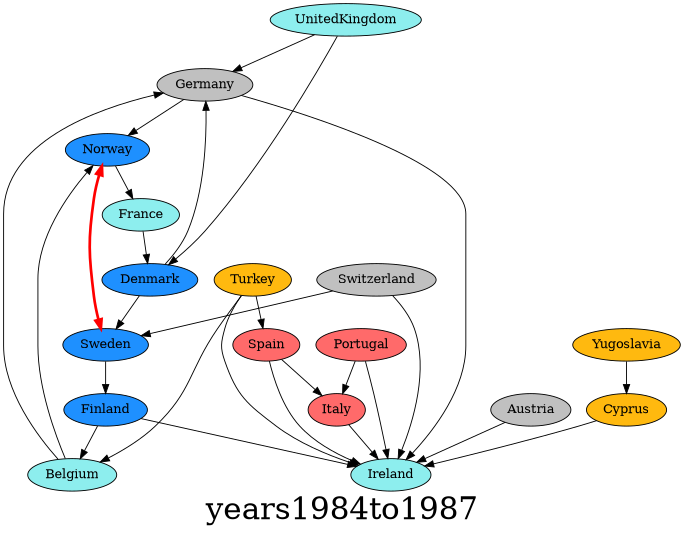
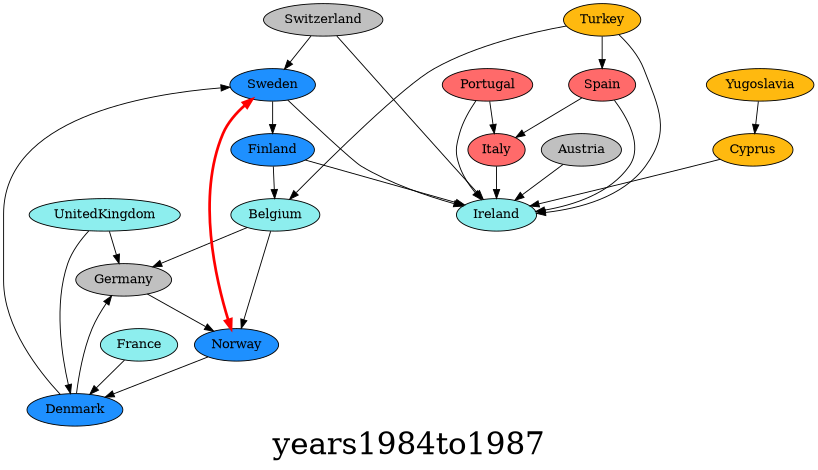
(122, 178) -> (161, 375)
(465, 210) -> (362, 166)
